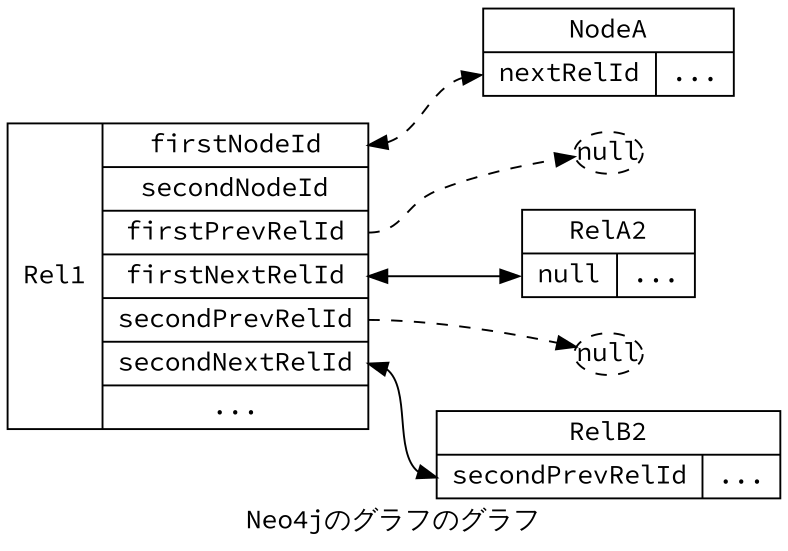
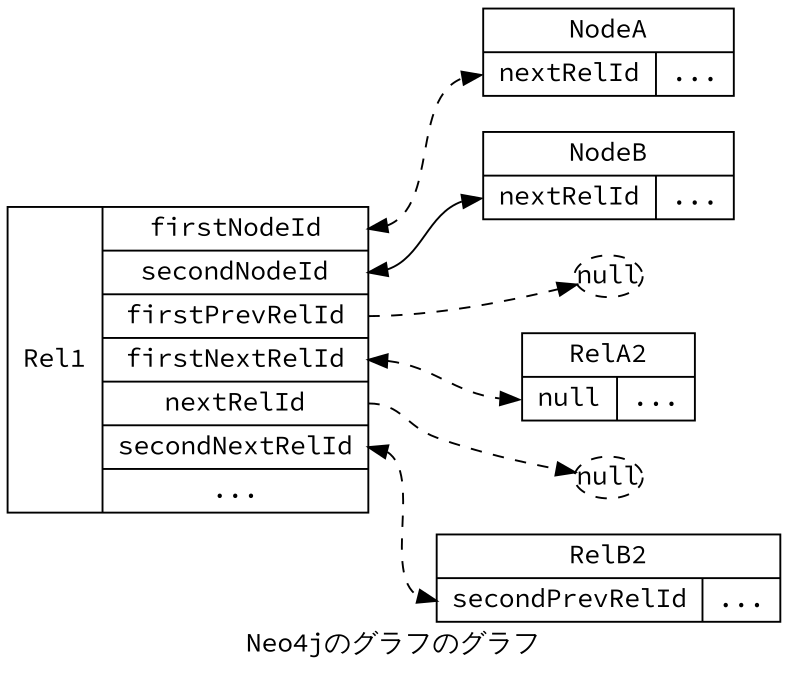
none -> (609, 176)
(444, 276) -> (444, 380)
(235, 319) -> (235, 403)
(402, 420) -> (403, 524)
